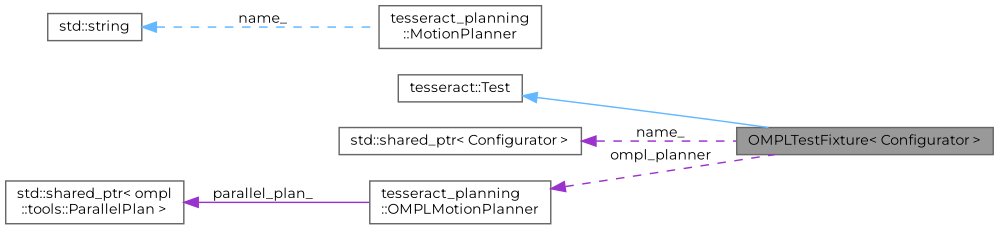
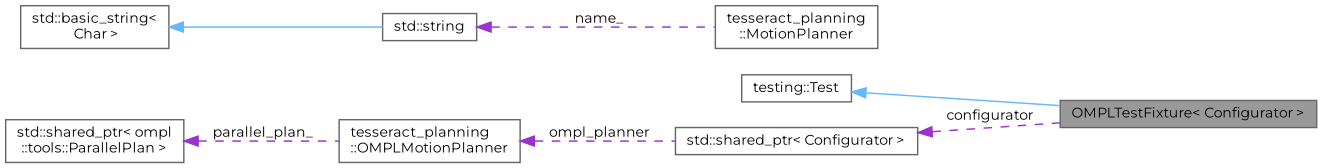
none -> (95, 27)
(268, 27) -> (603, 27)
(460, 88) -> (797, 88)
(659, 133) -> (989, 116)
(670, 171) -> (605, 141)
(284, 202) -> (269, 141)
